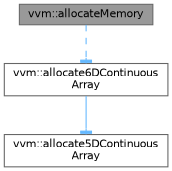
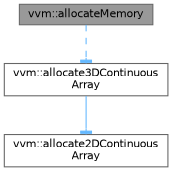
(86, 80) -> (86, 80)
(86, 151) -> (86, 151)
